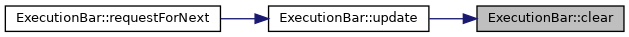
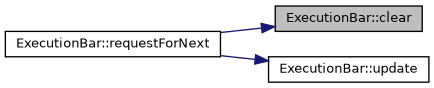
(446, 19) -> (241, 30)
